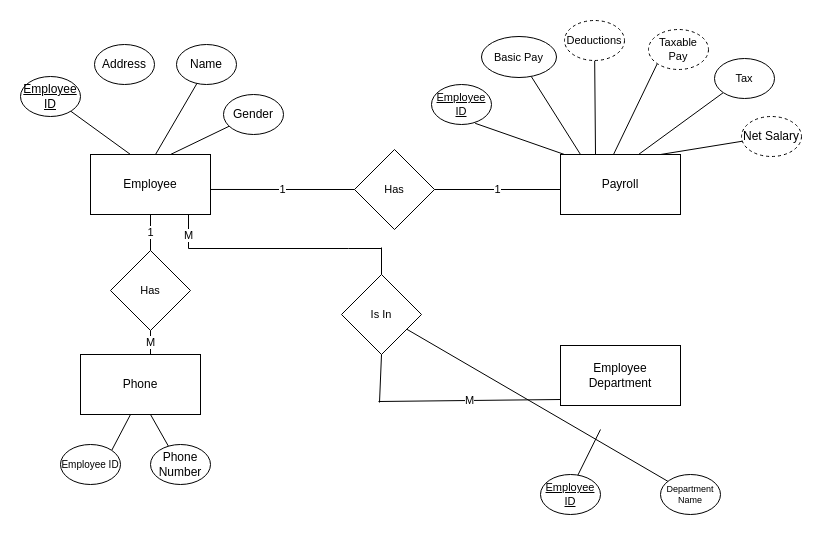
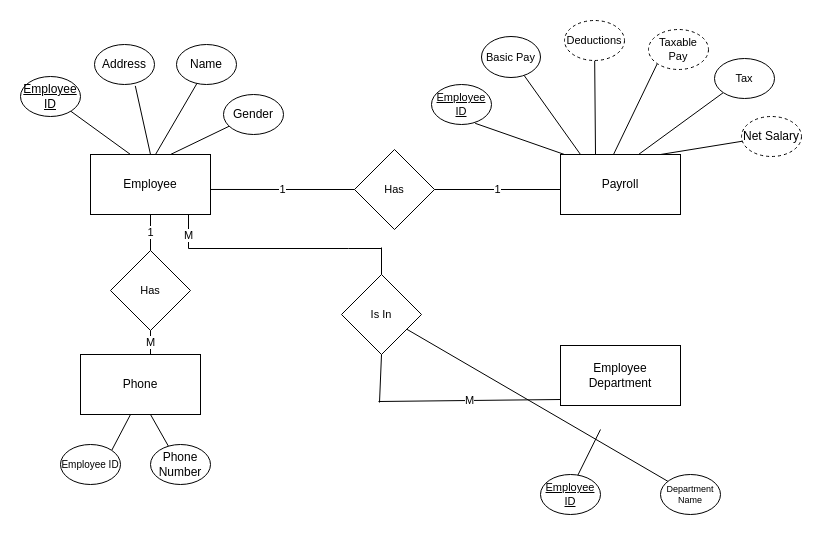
(519, 57) -> (511, 57)
none -> (143, 120)
